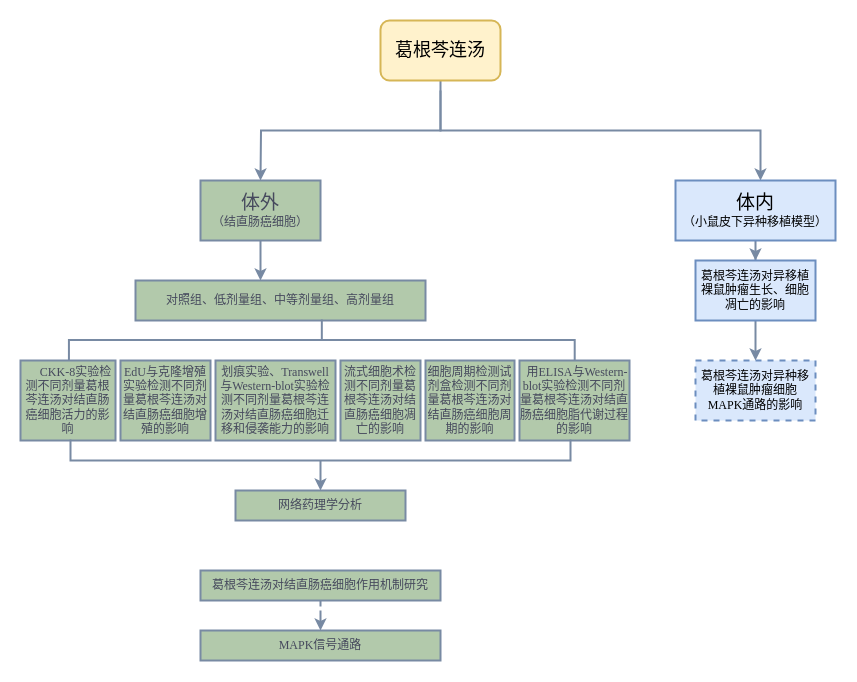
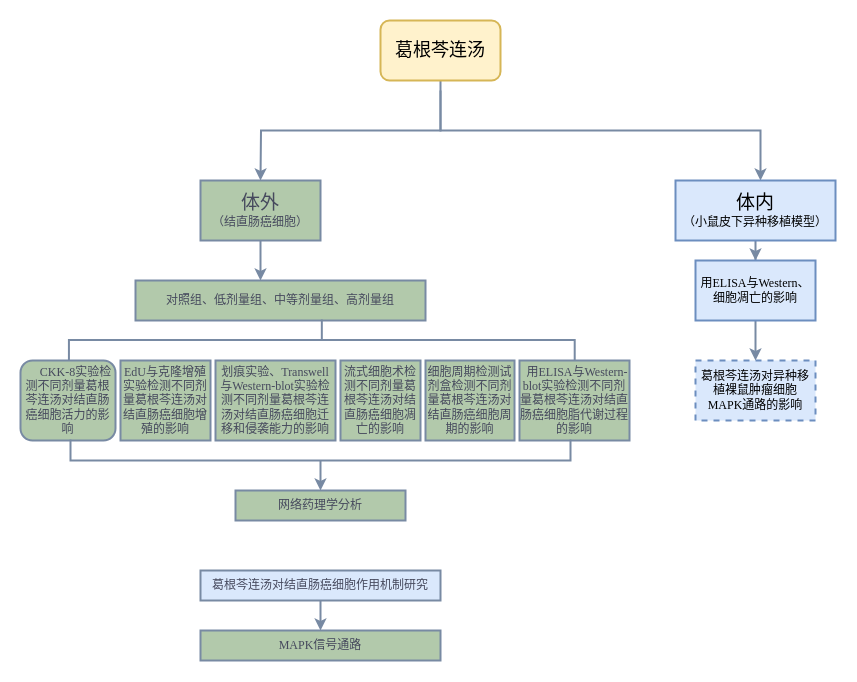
(756, 291) -> (756, 291)
(68, 401) -> (68, 401)
(321, 586) -> (321, 586)
(321, 606) -> (321, 606)
